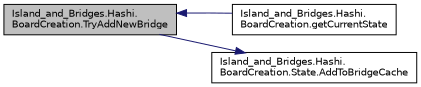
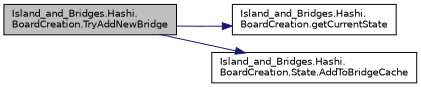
(209, 13) -> (200, 26)
